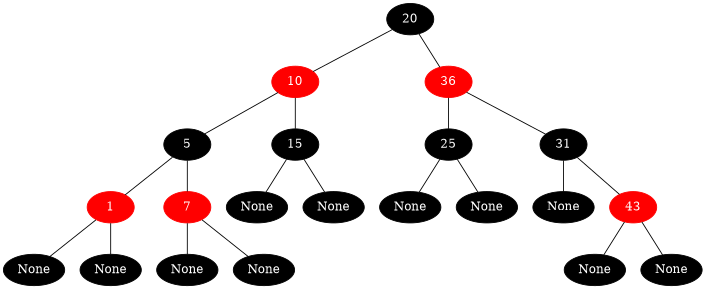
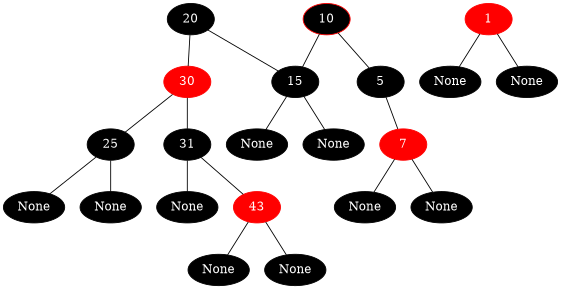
(353, 51) -> (243, 50)
(295, 82) -> (327, 19)
(449, 82) -> (187, 82)
(149, 176) -> none
